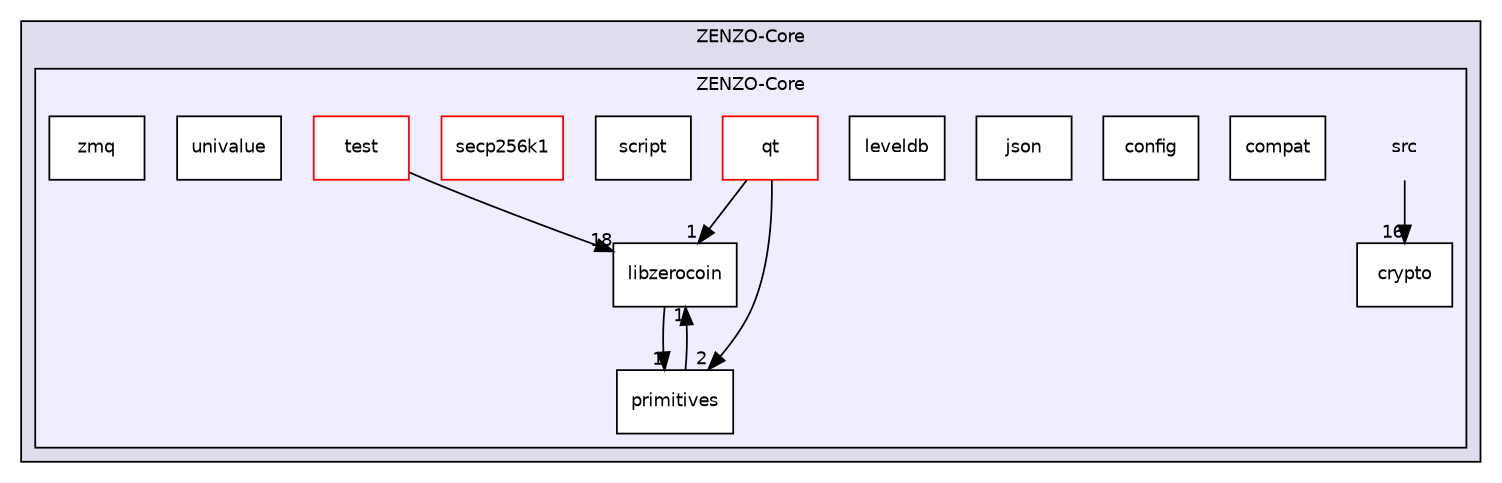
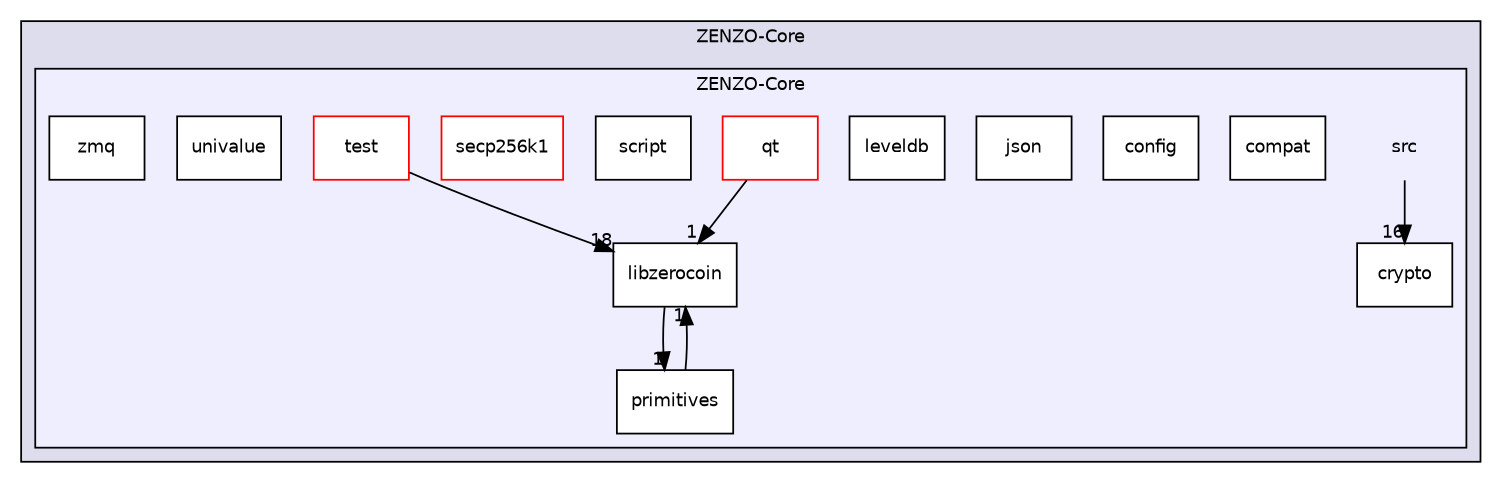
(763, 274) -> none
